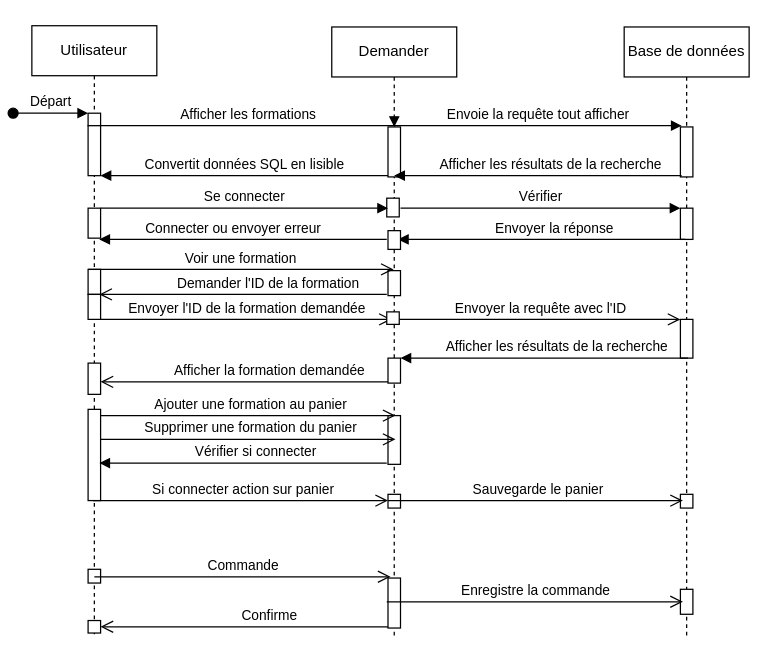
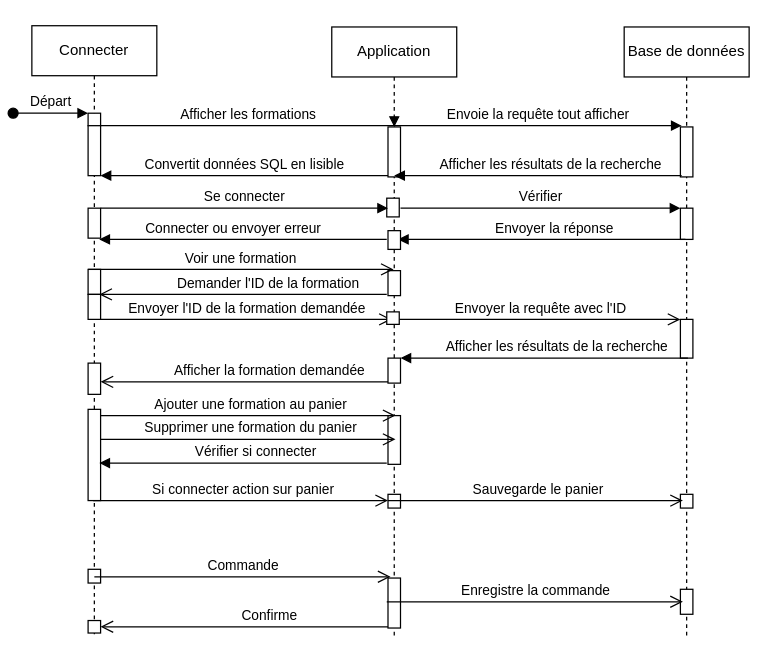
(94, 51) -> (94, 51)
(394, 52) -> (394, 52)
